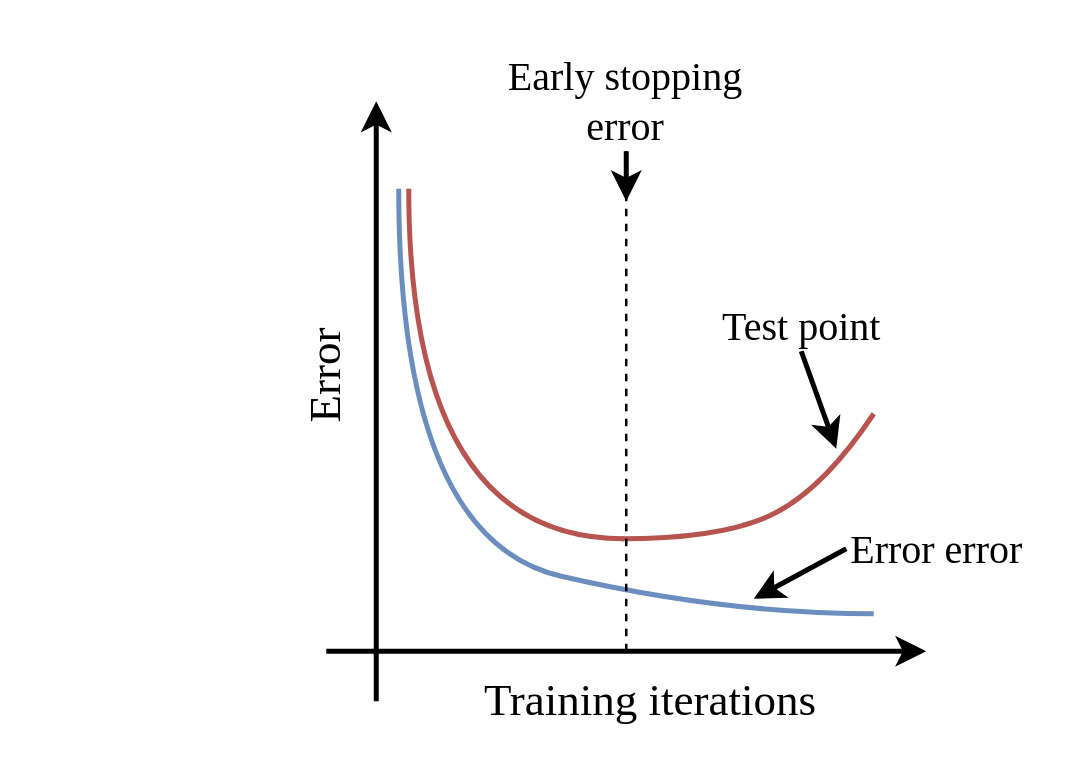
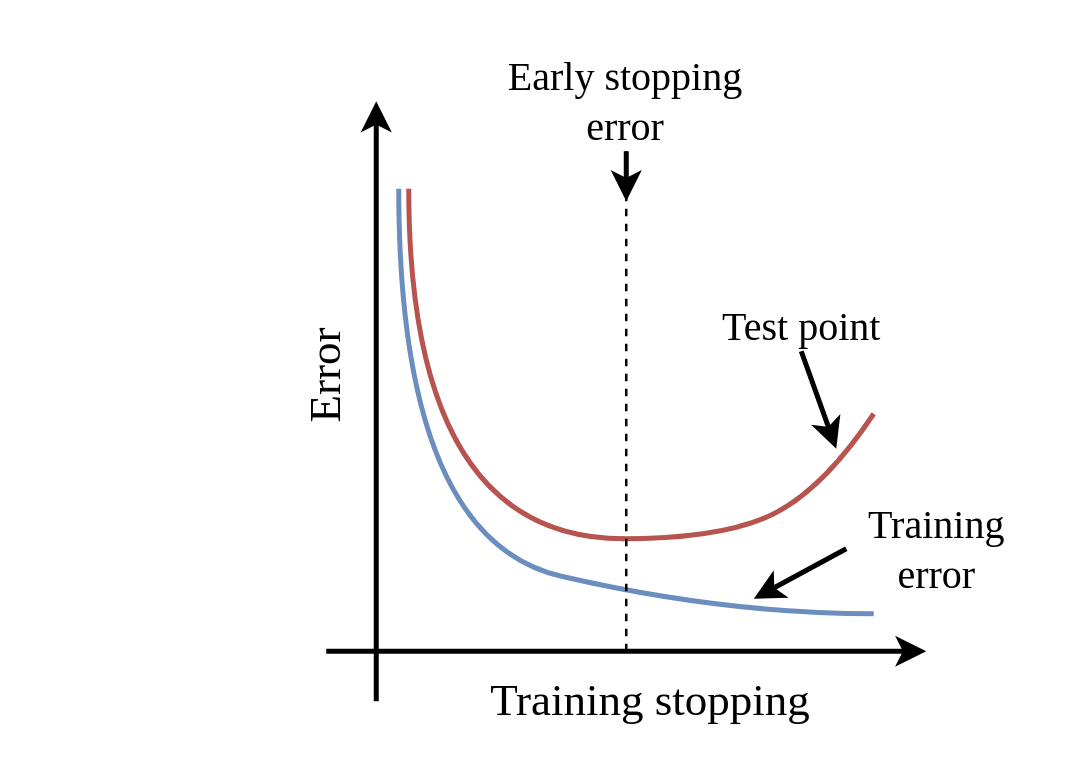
(938, 549) -> (938, 549)
(651, 701) -> (651, 701)
